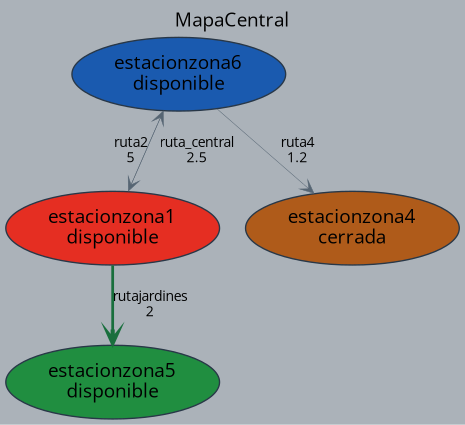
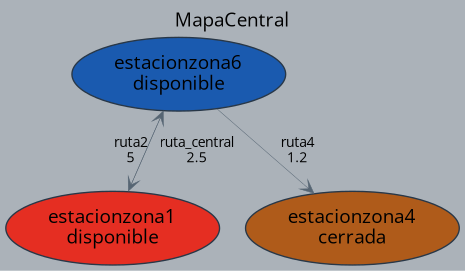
(113, 382) -> none
